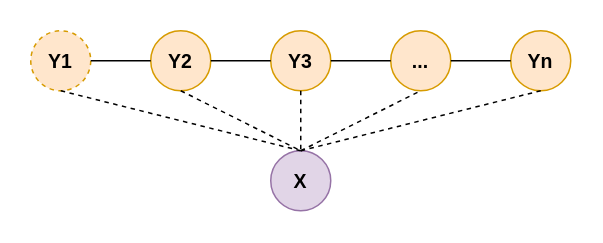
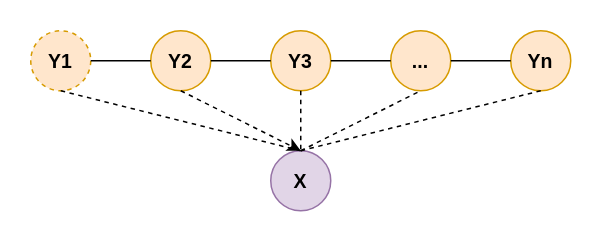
(291, 146) -> (290, 146)
